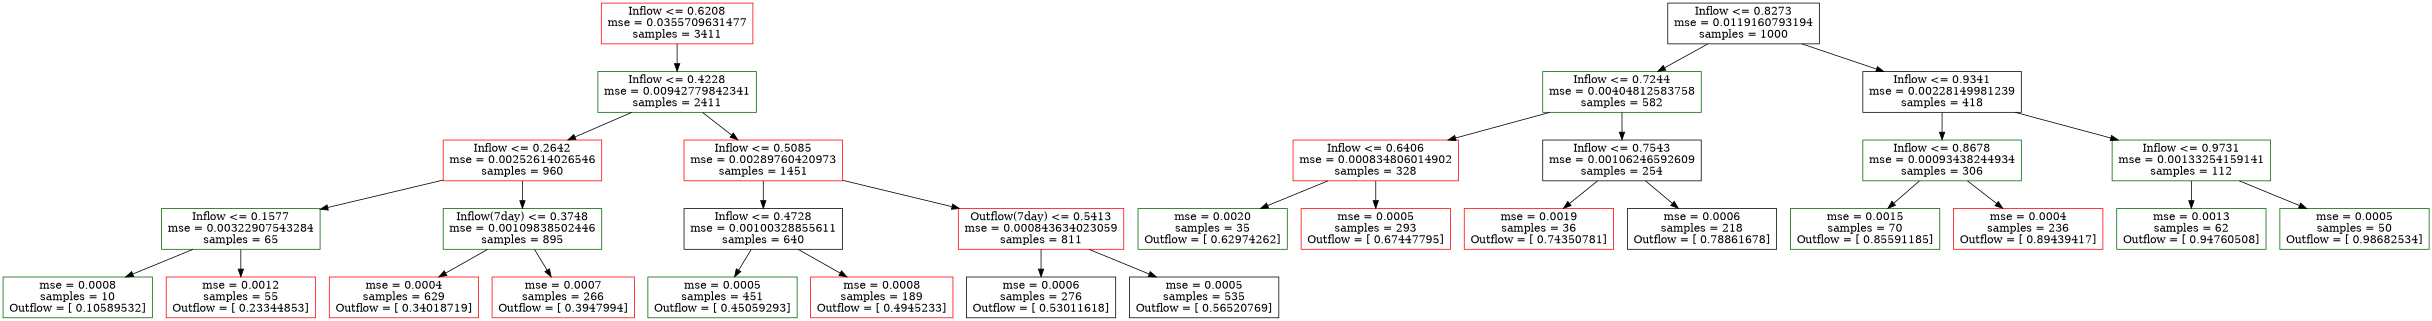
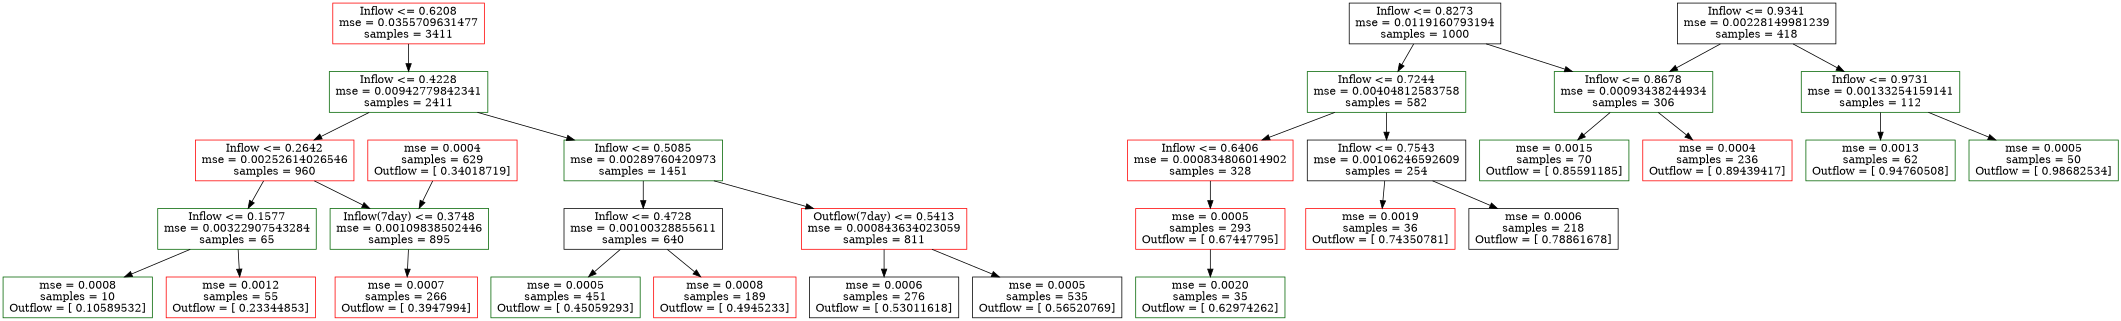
(1839, 56) -> (1526, 57)
(763, 160) -> (643, 160)
(1298, 193) -> (1210, 259)
(467, 261) -> (428, 191)
